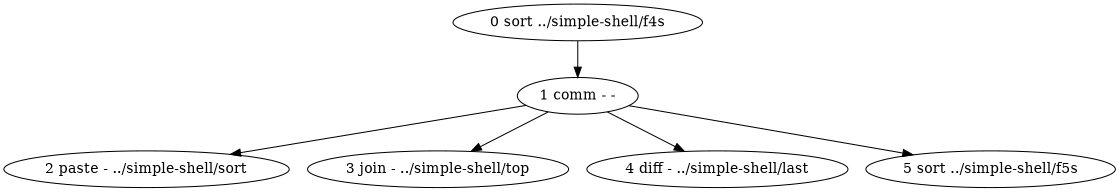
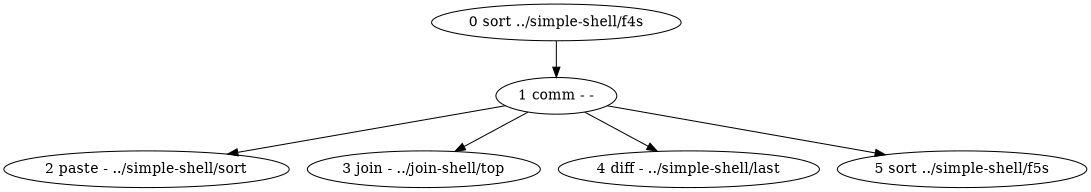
(438, 169) -> (424, 169)
